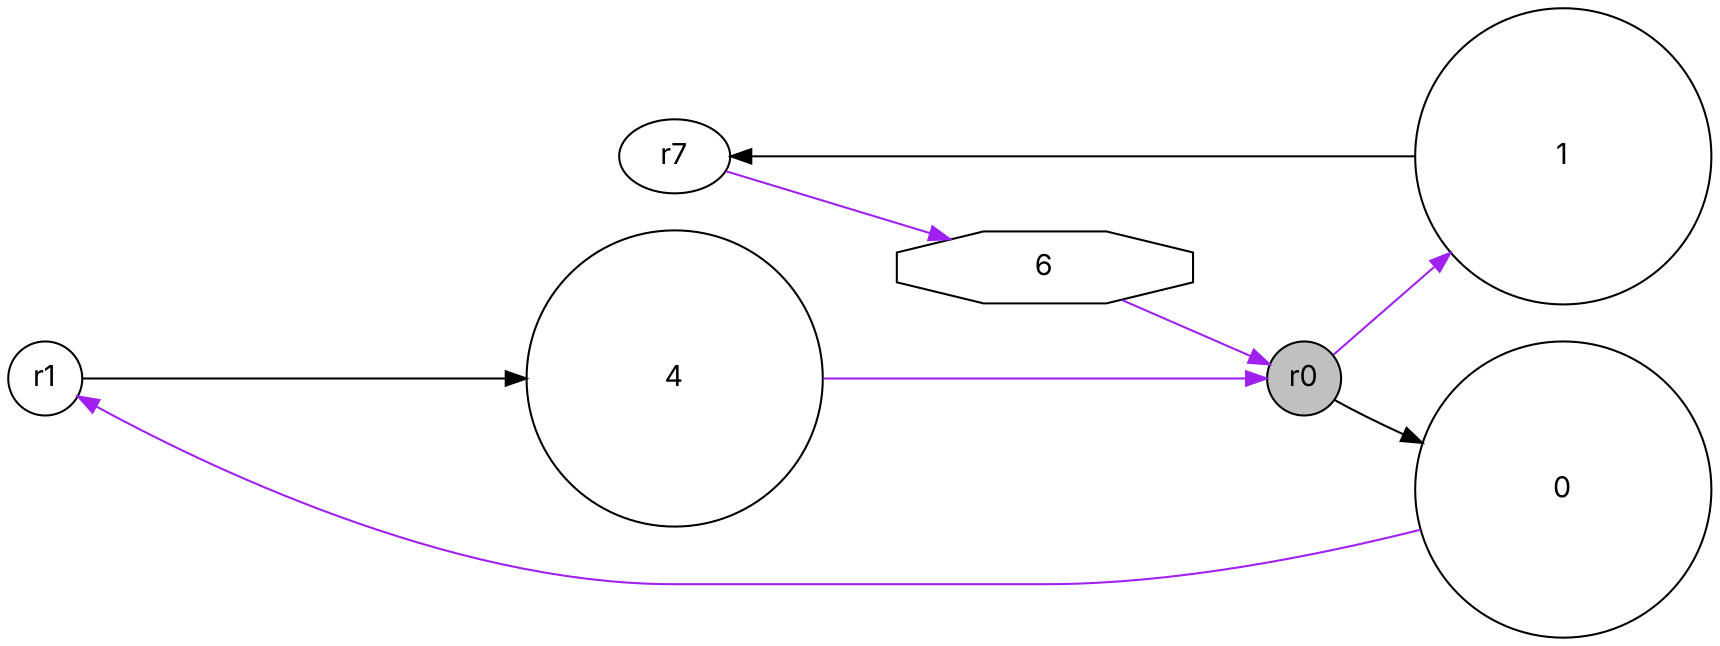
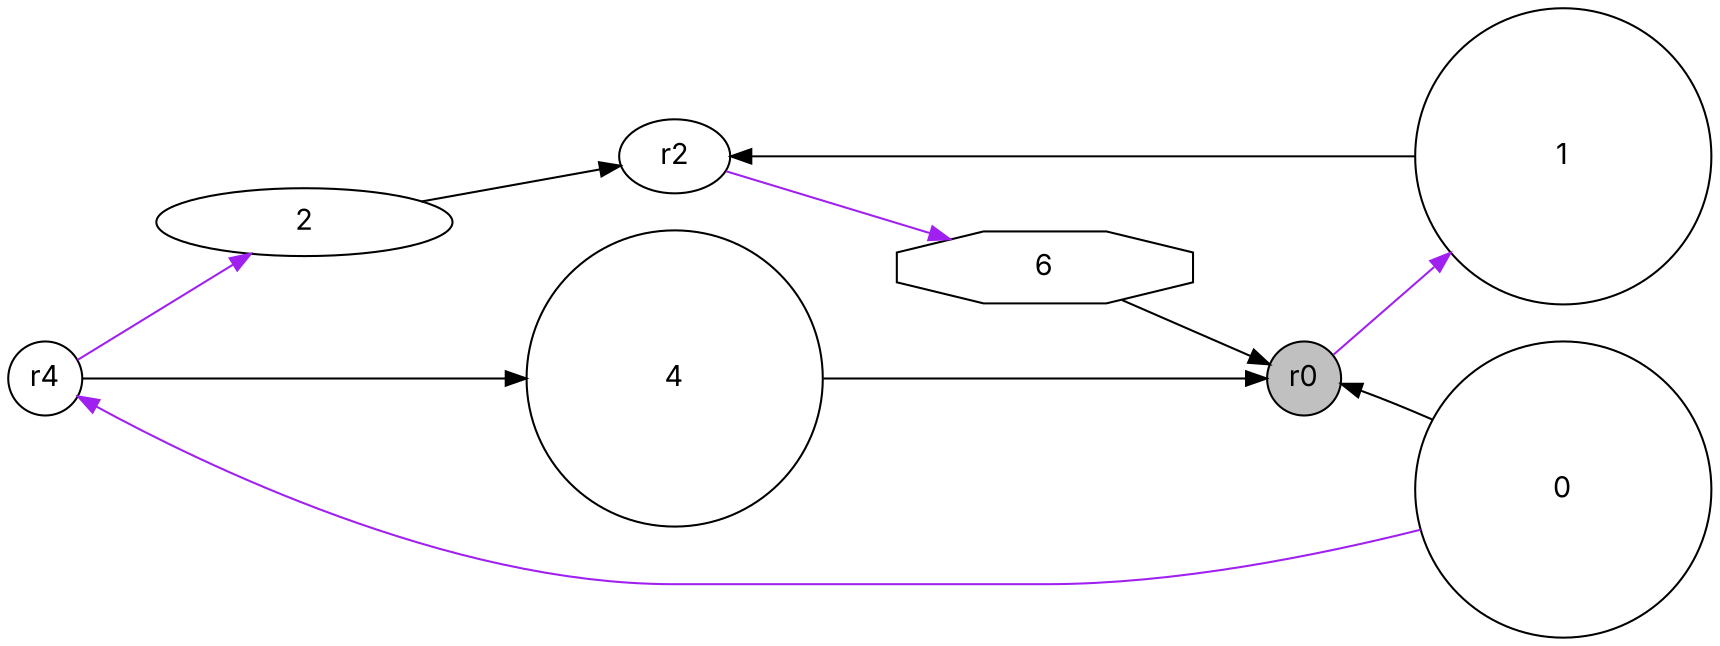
(675, 156) -> (675, 156)
none -> (304, 222)
(1186, 328) -> (1186, 328)
(45, 378) -> (45, 378)
(1035, 378) -> (1035, 378)
(1368, 418) -> (1397, 405)
